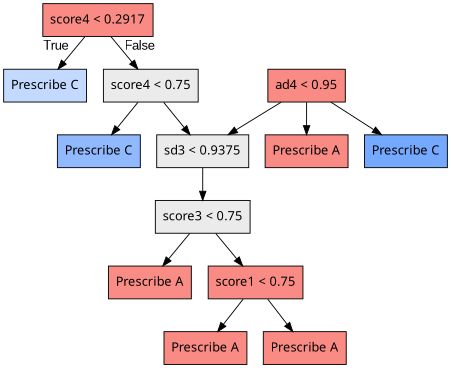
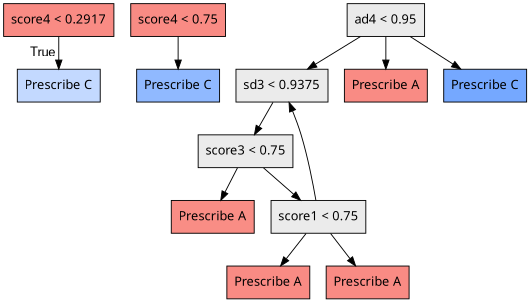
(122, 49) -> none
(151, 86) -> (178, 20)
(307, 86) -> (386, 20)
(174, 115) -> (307, 155)
(256, 282) -> (318, 217)
